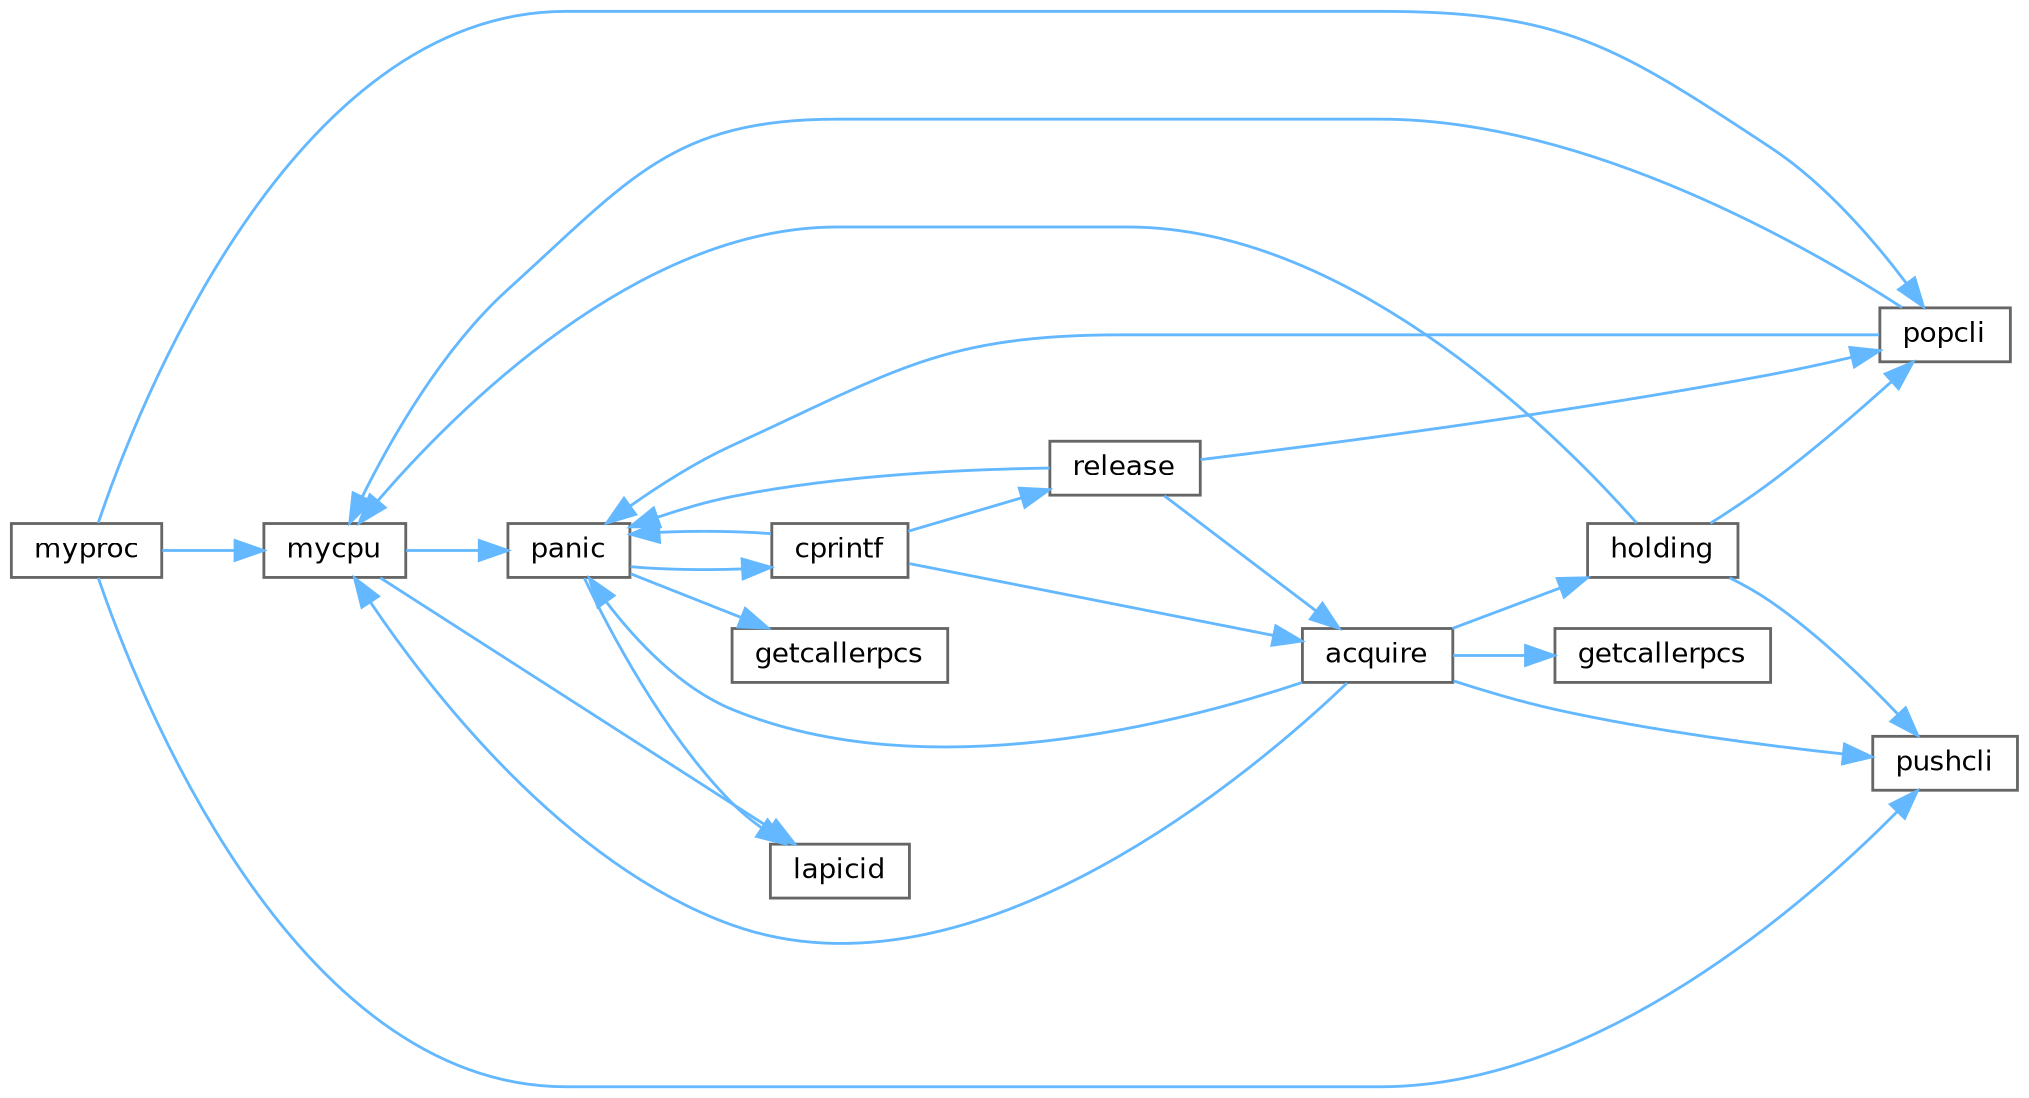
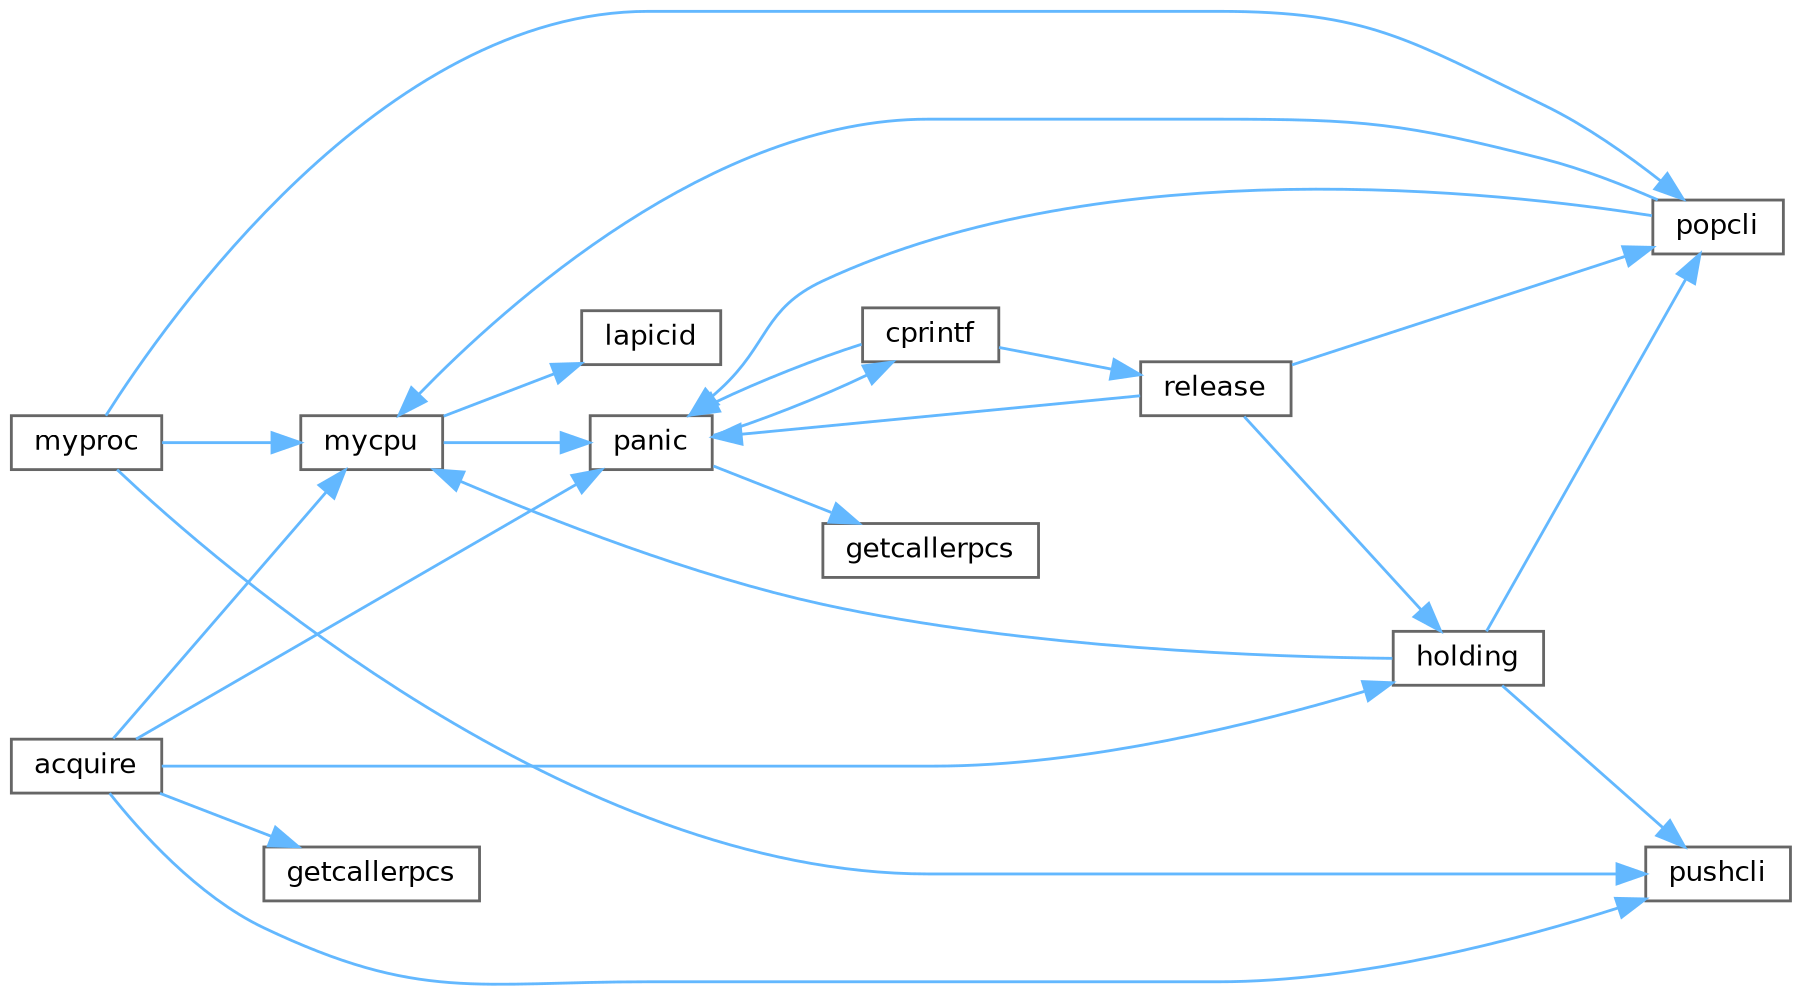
(1240, 553) -> (1333, 513)
(1091, 599) -> none
(660, 712) -> none
